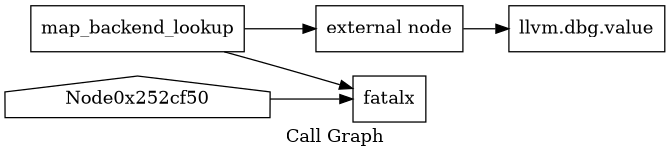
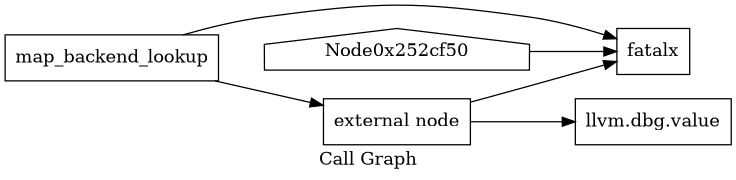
none -> (537, 84)
